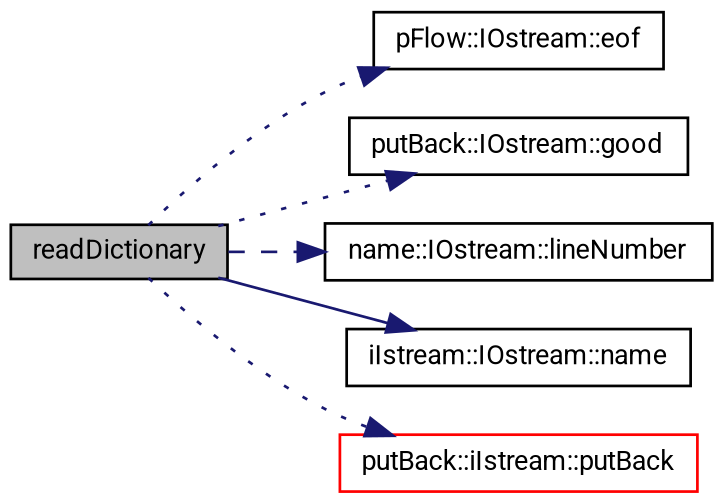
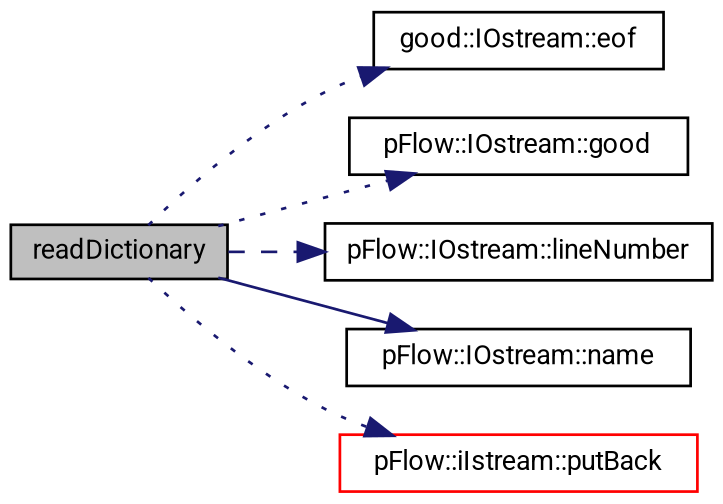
(519, 41) -> (519, 41)
(519, 146) -> (519, 146)
(519, 252) -> (519, 252)
(519, 358) -> (519, 358)
(519, 463) -> (519, 463)
